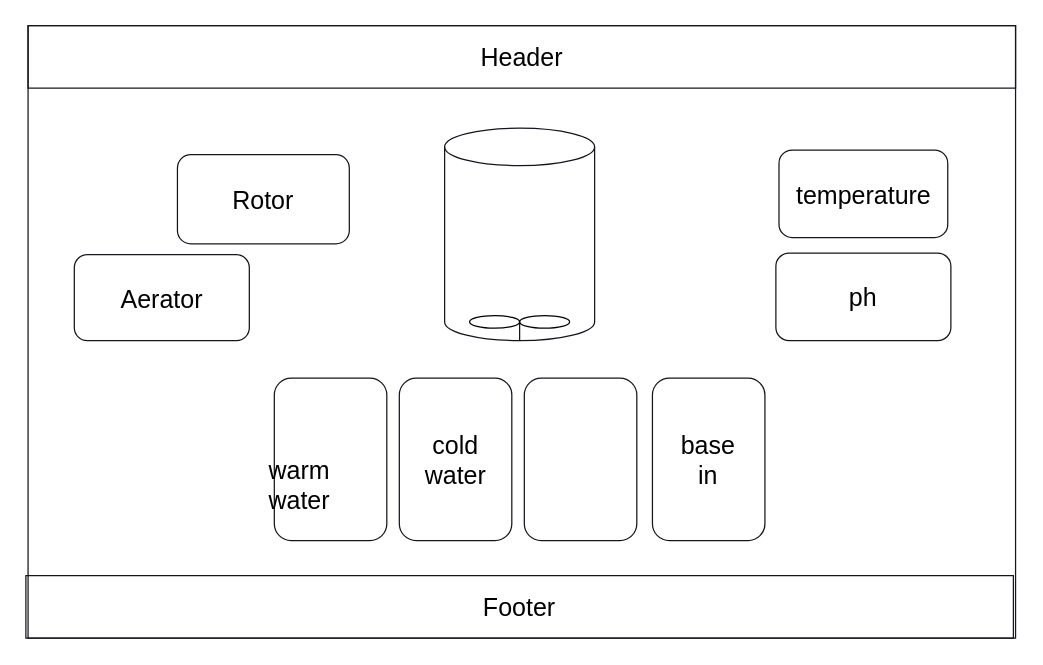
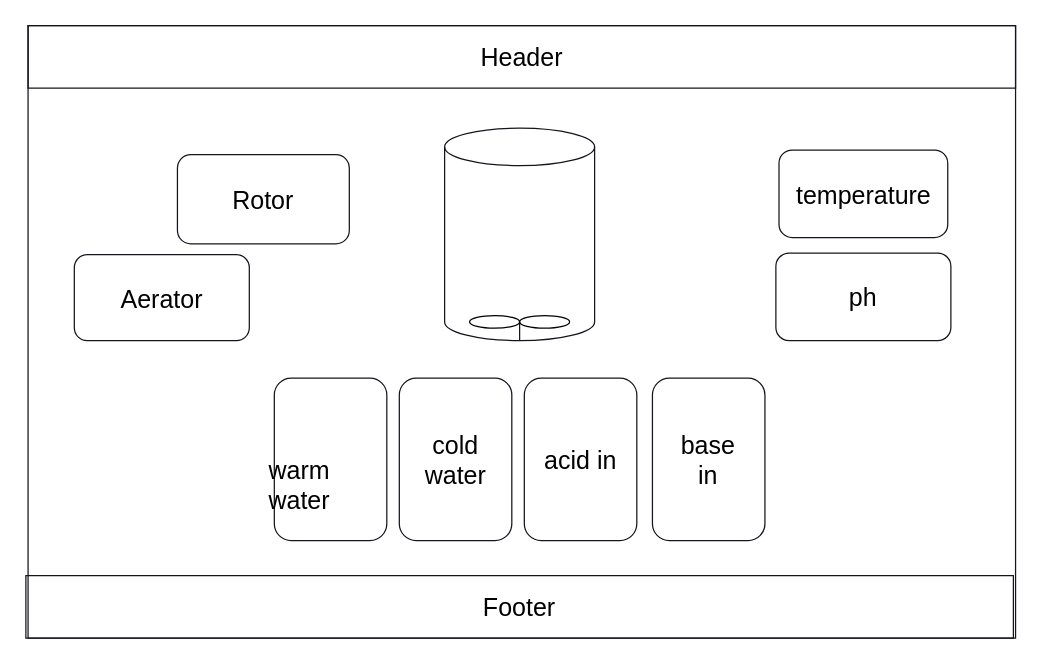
none -> (580, 459)
